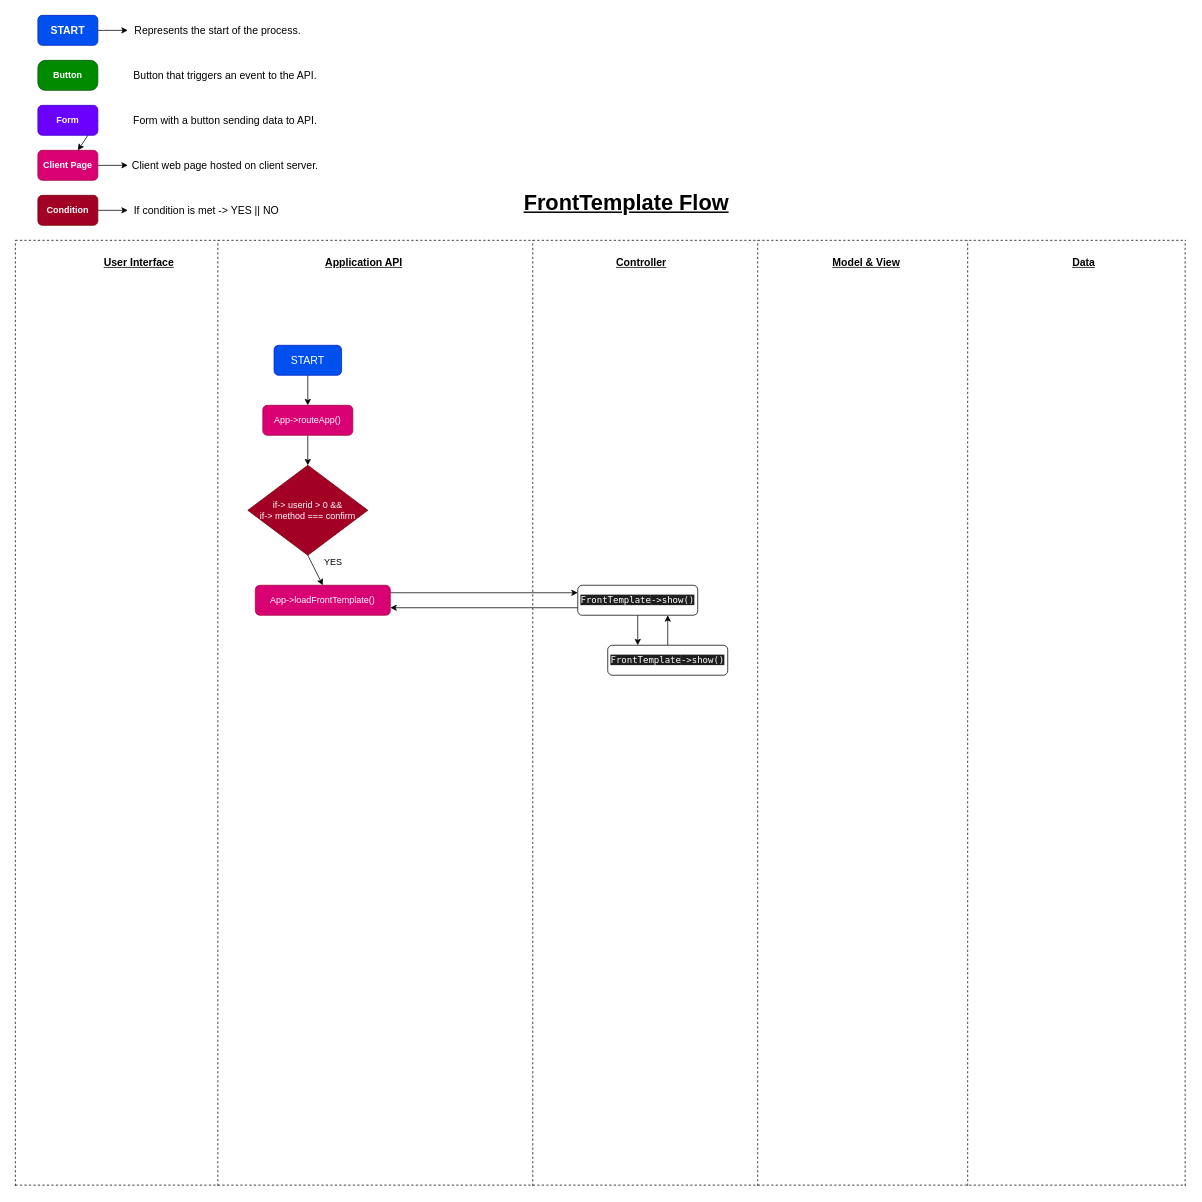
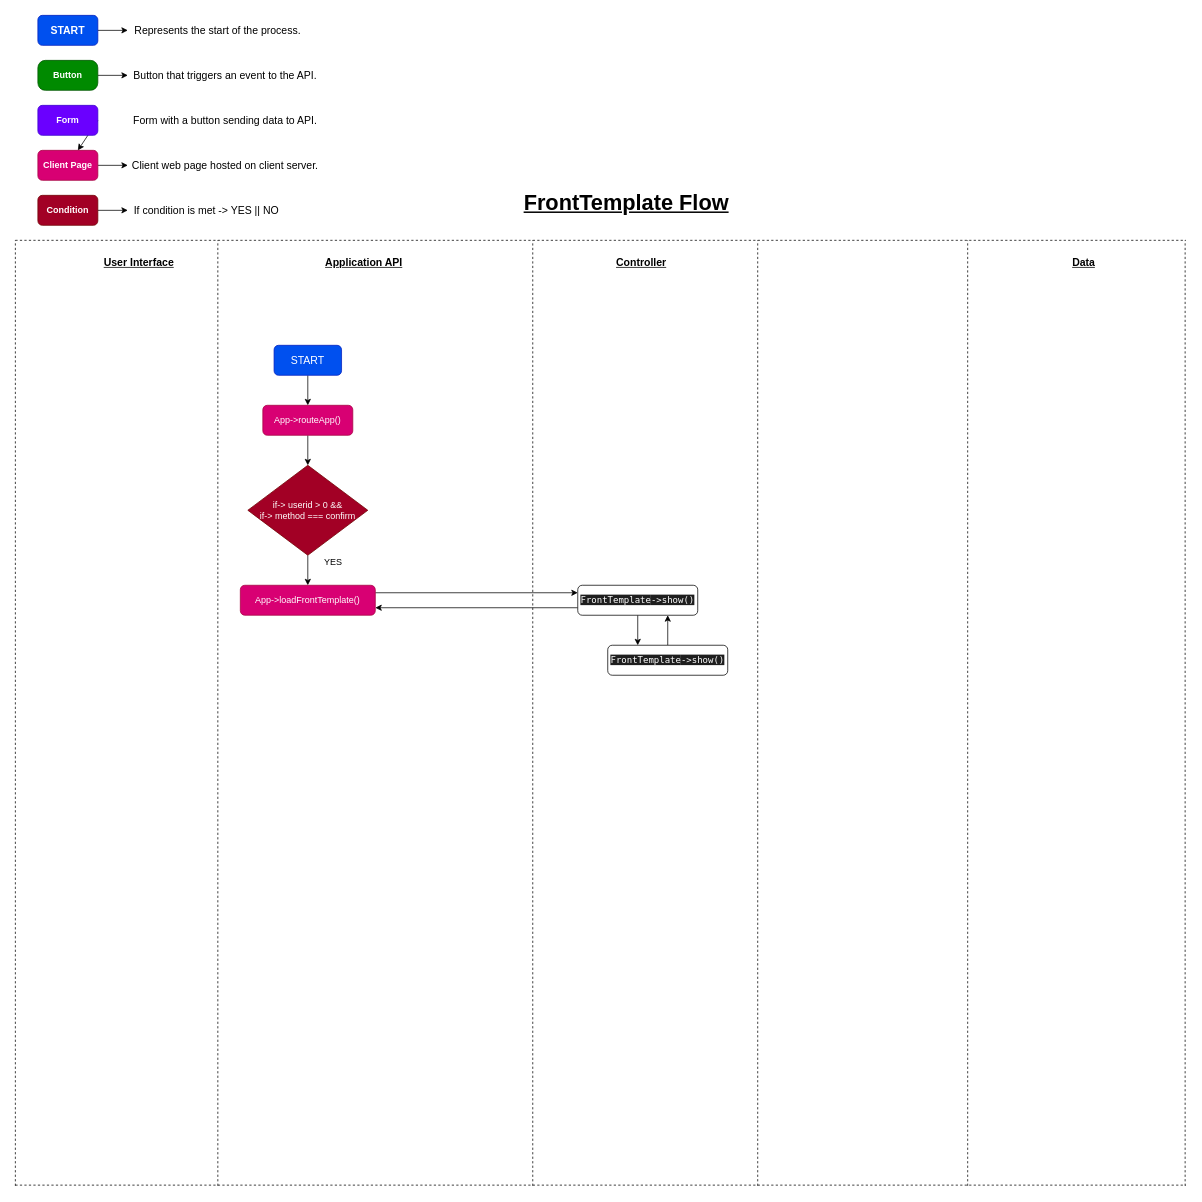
none -> (110, 75)
(867, 263) -> none
(323, 600) -> (308, 600)
